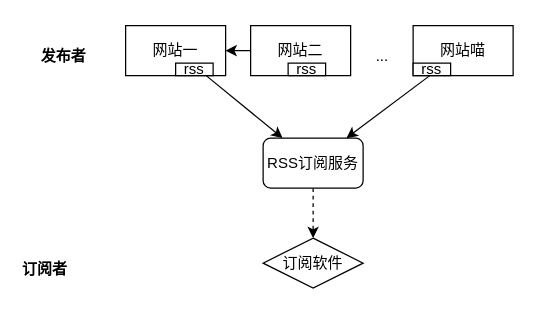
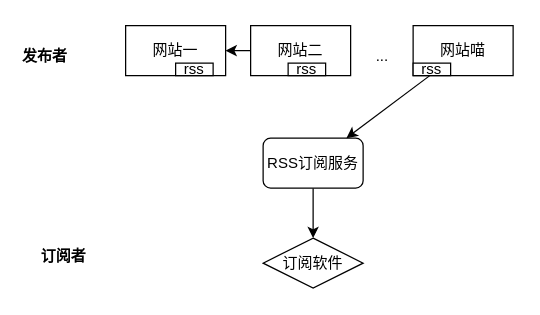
(63, 57) -> (44, 57)
(241, 104) -> none
(313, 208) -> (313, 208)
(44, 269) -> (63, 257)
